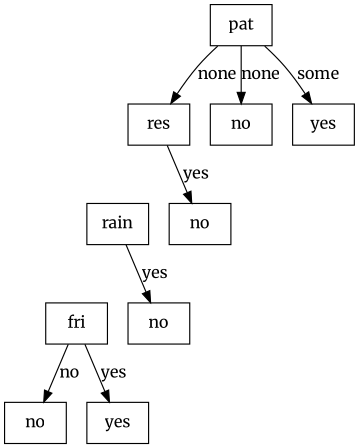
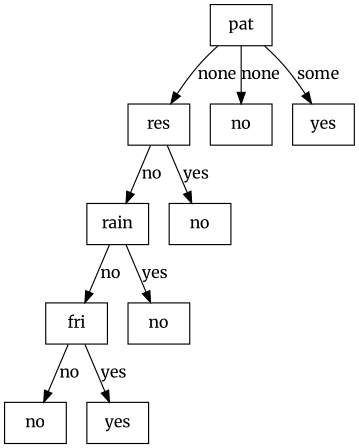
none -> (141, 169)
none -> (99, 268)
